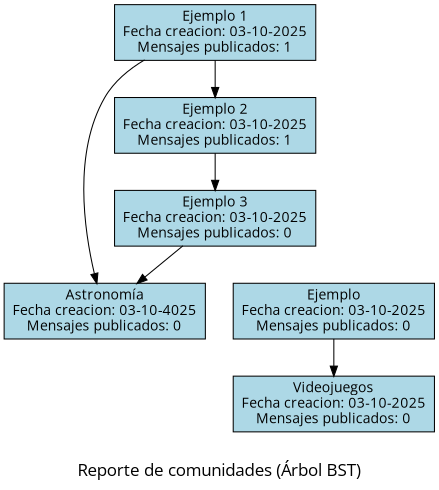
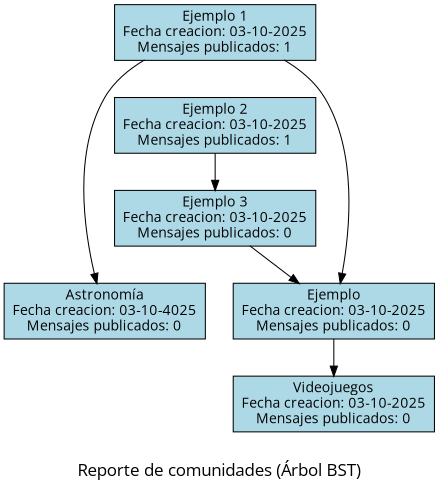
(215, 74) -> (345, 156)
(164, 261) -> (270, 262)
